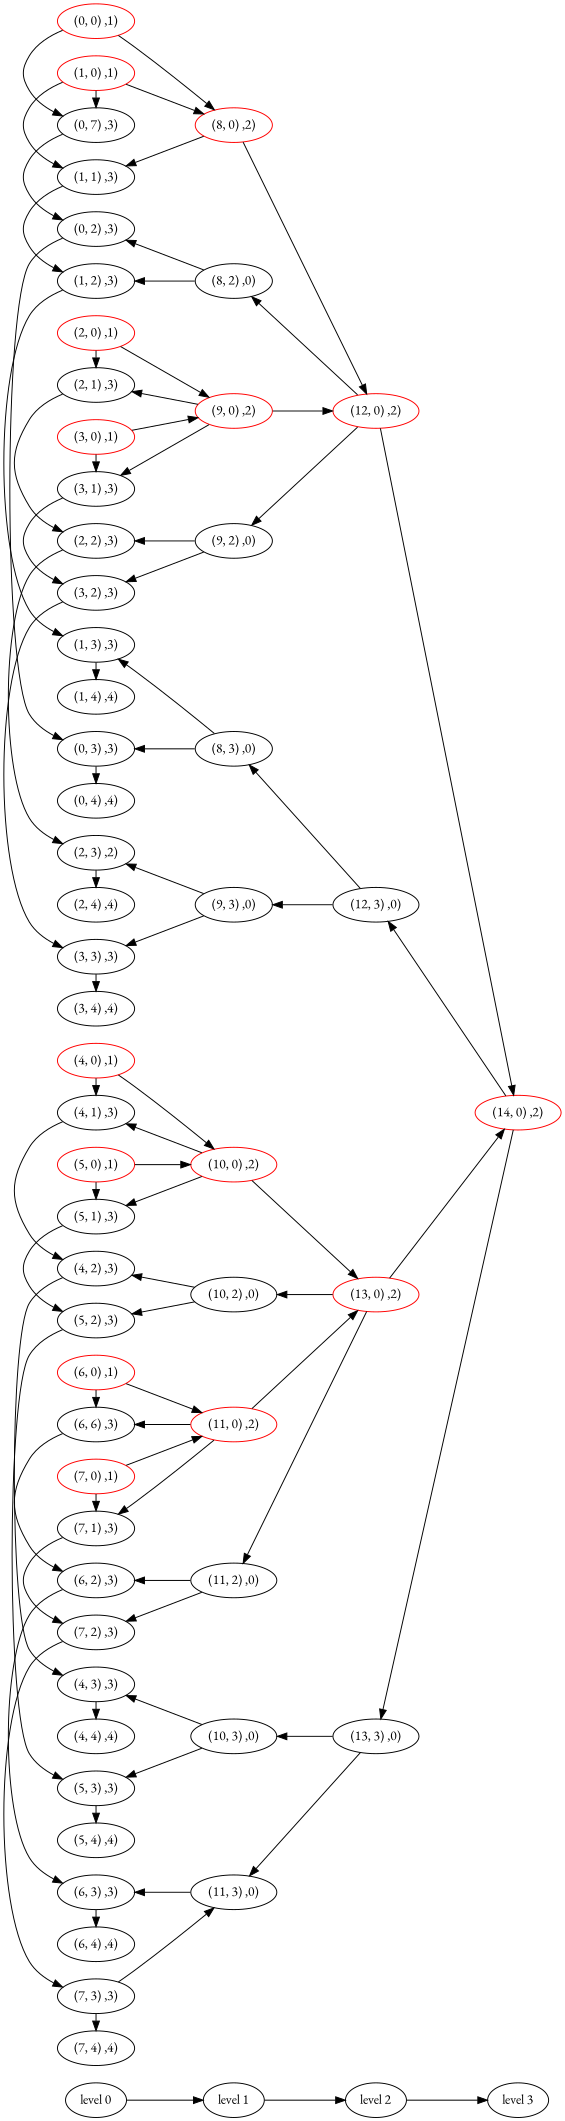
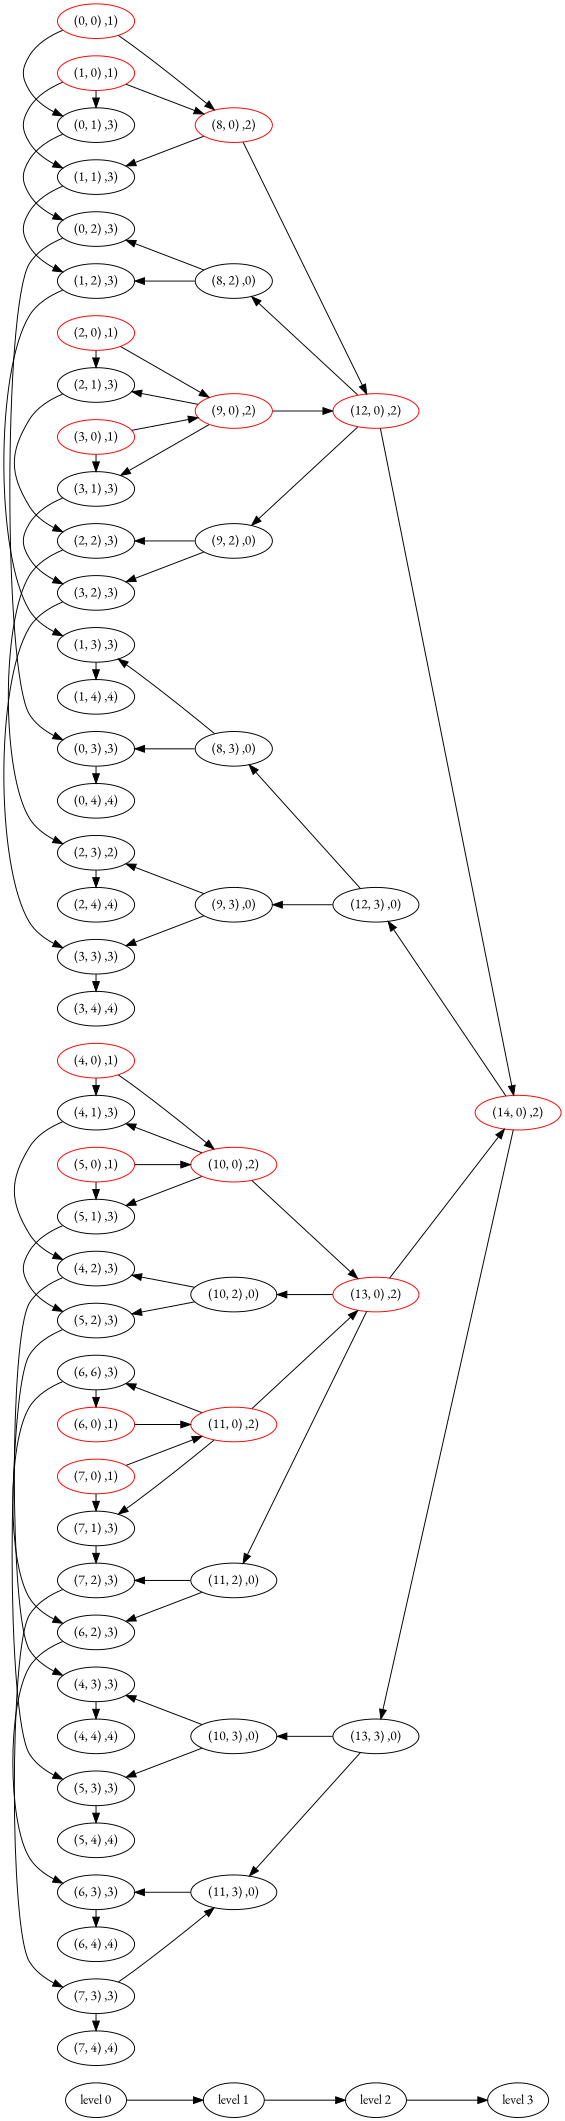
(96, 125) -> (96, 125)
(96, 1394) -> (96, 1394)
